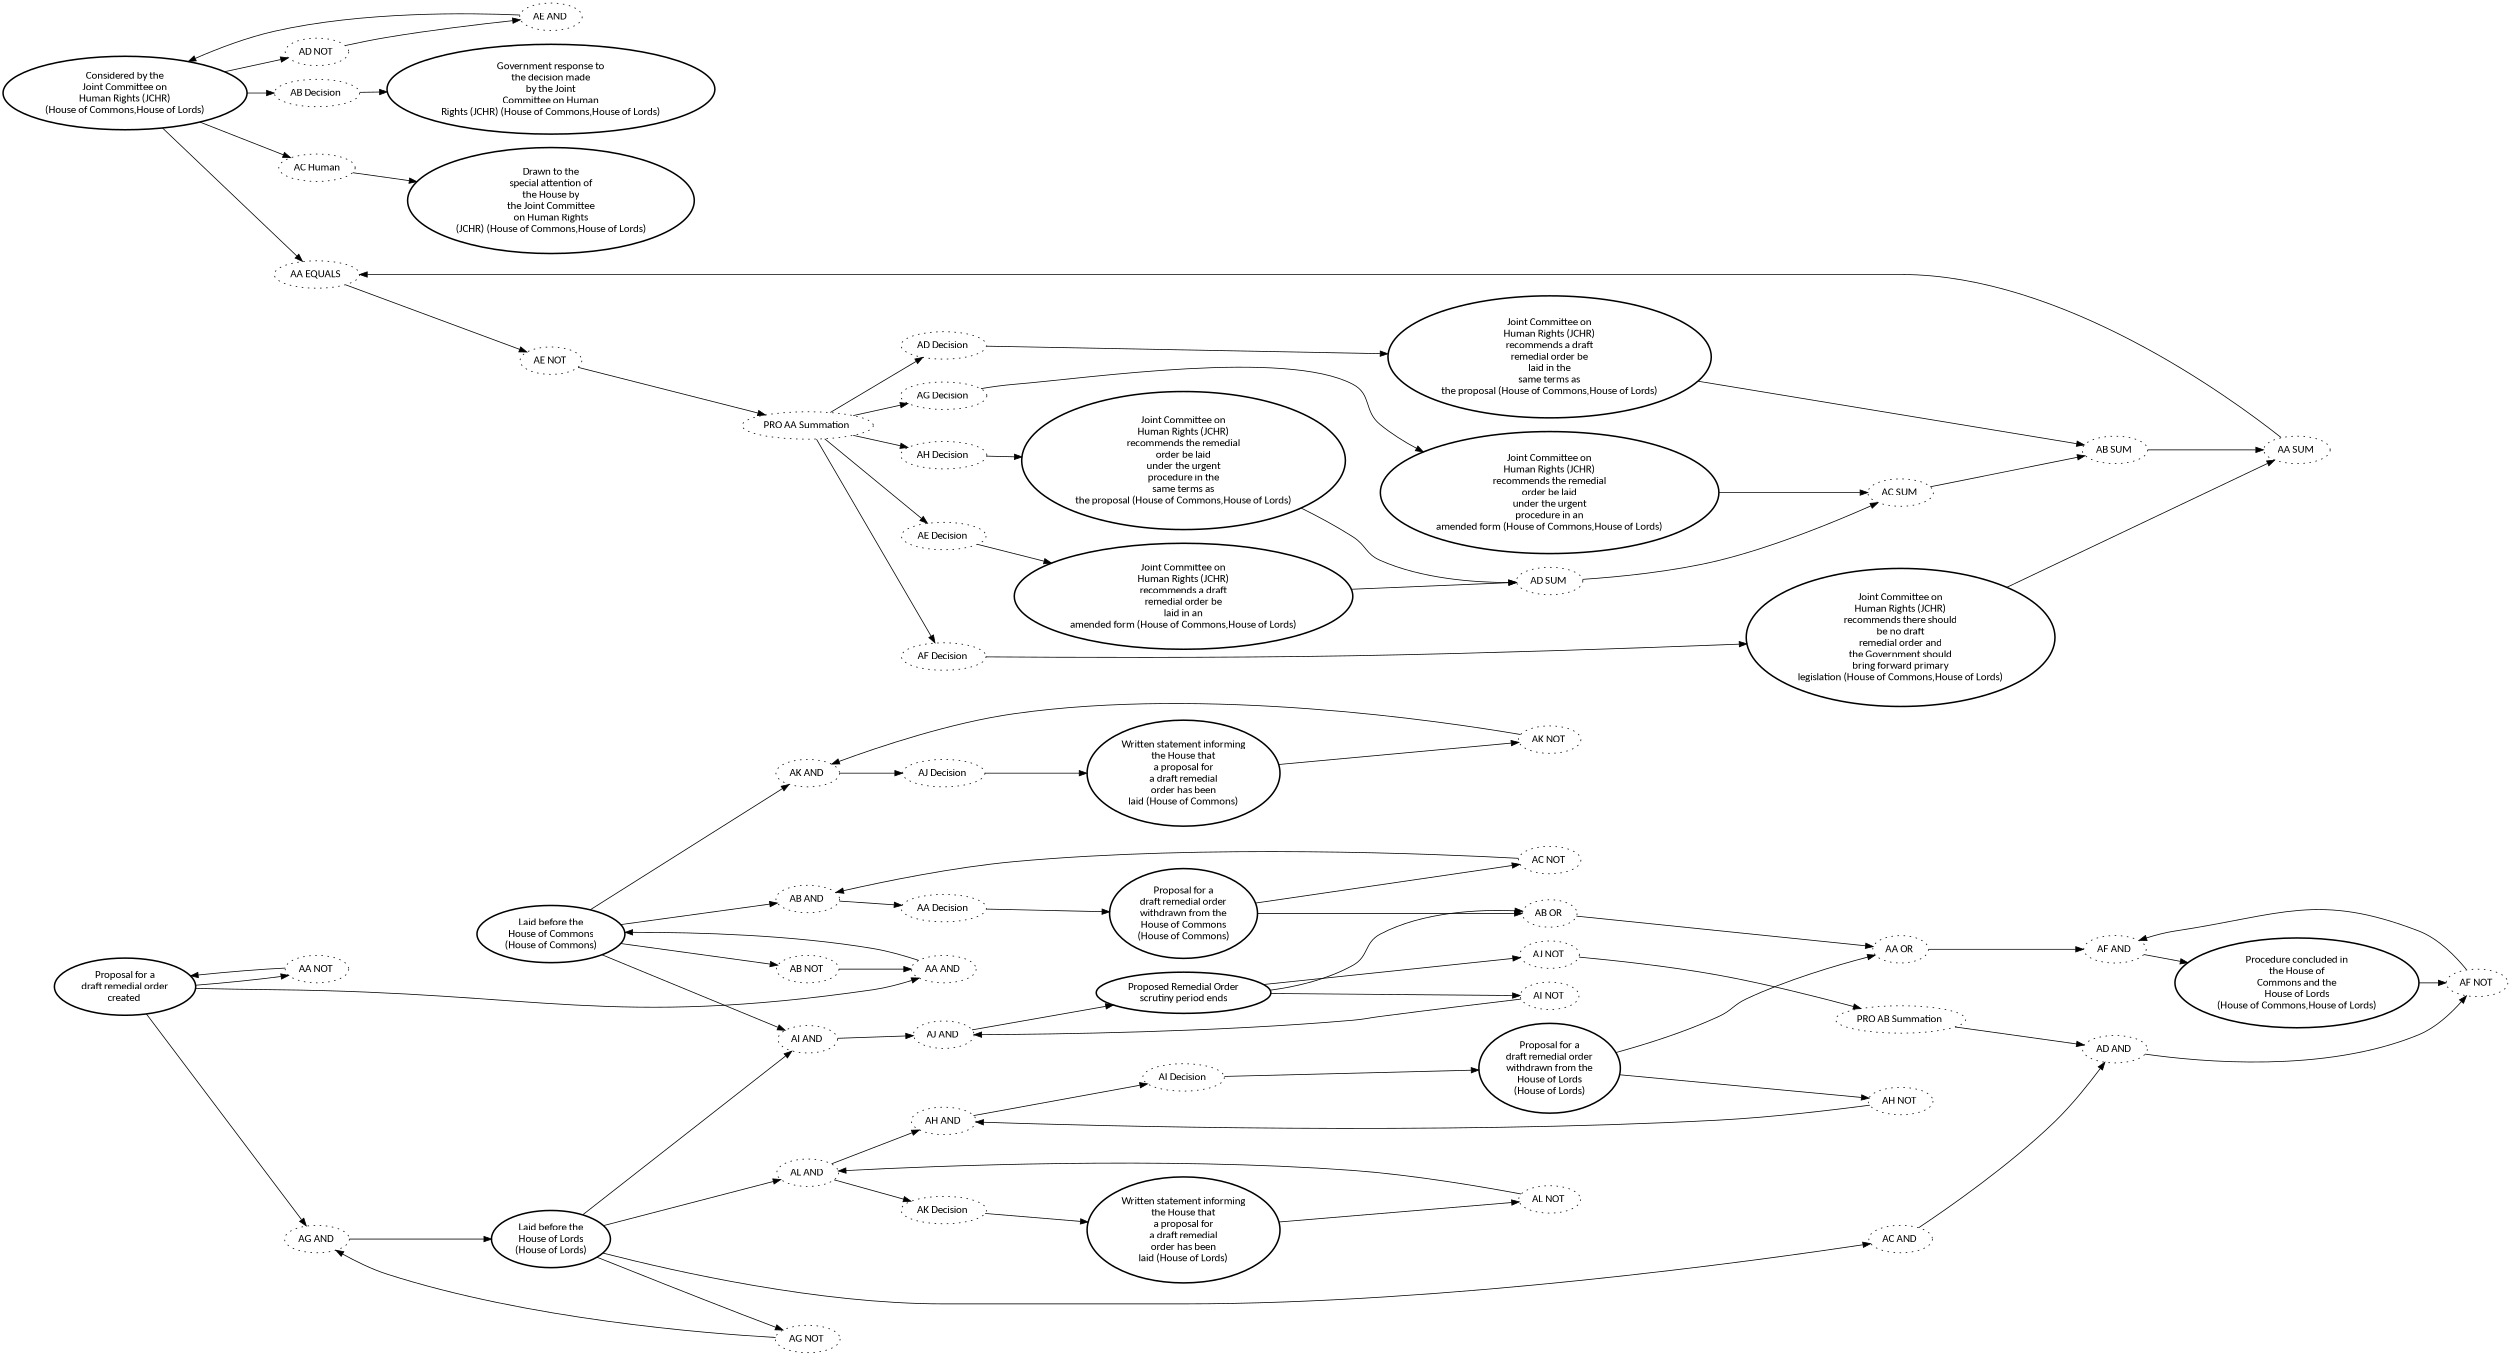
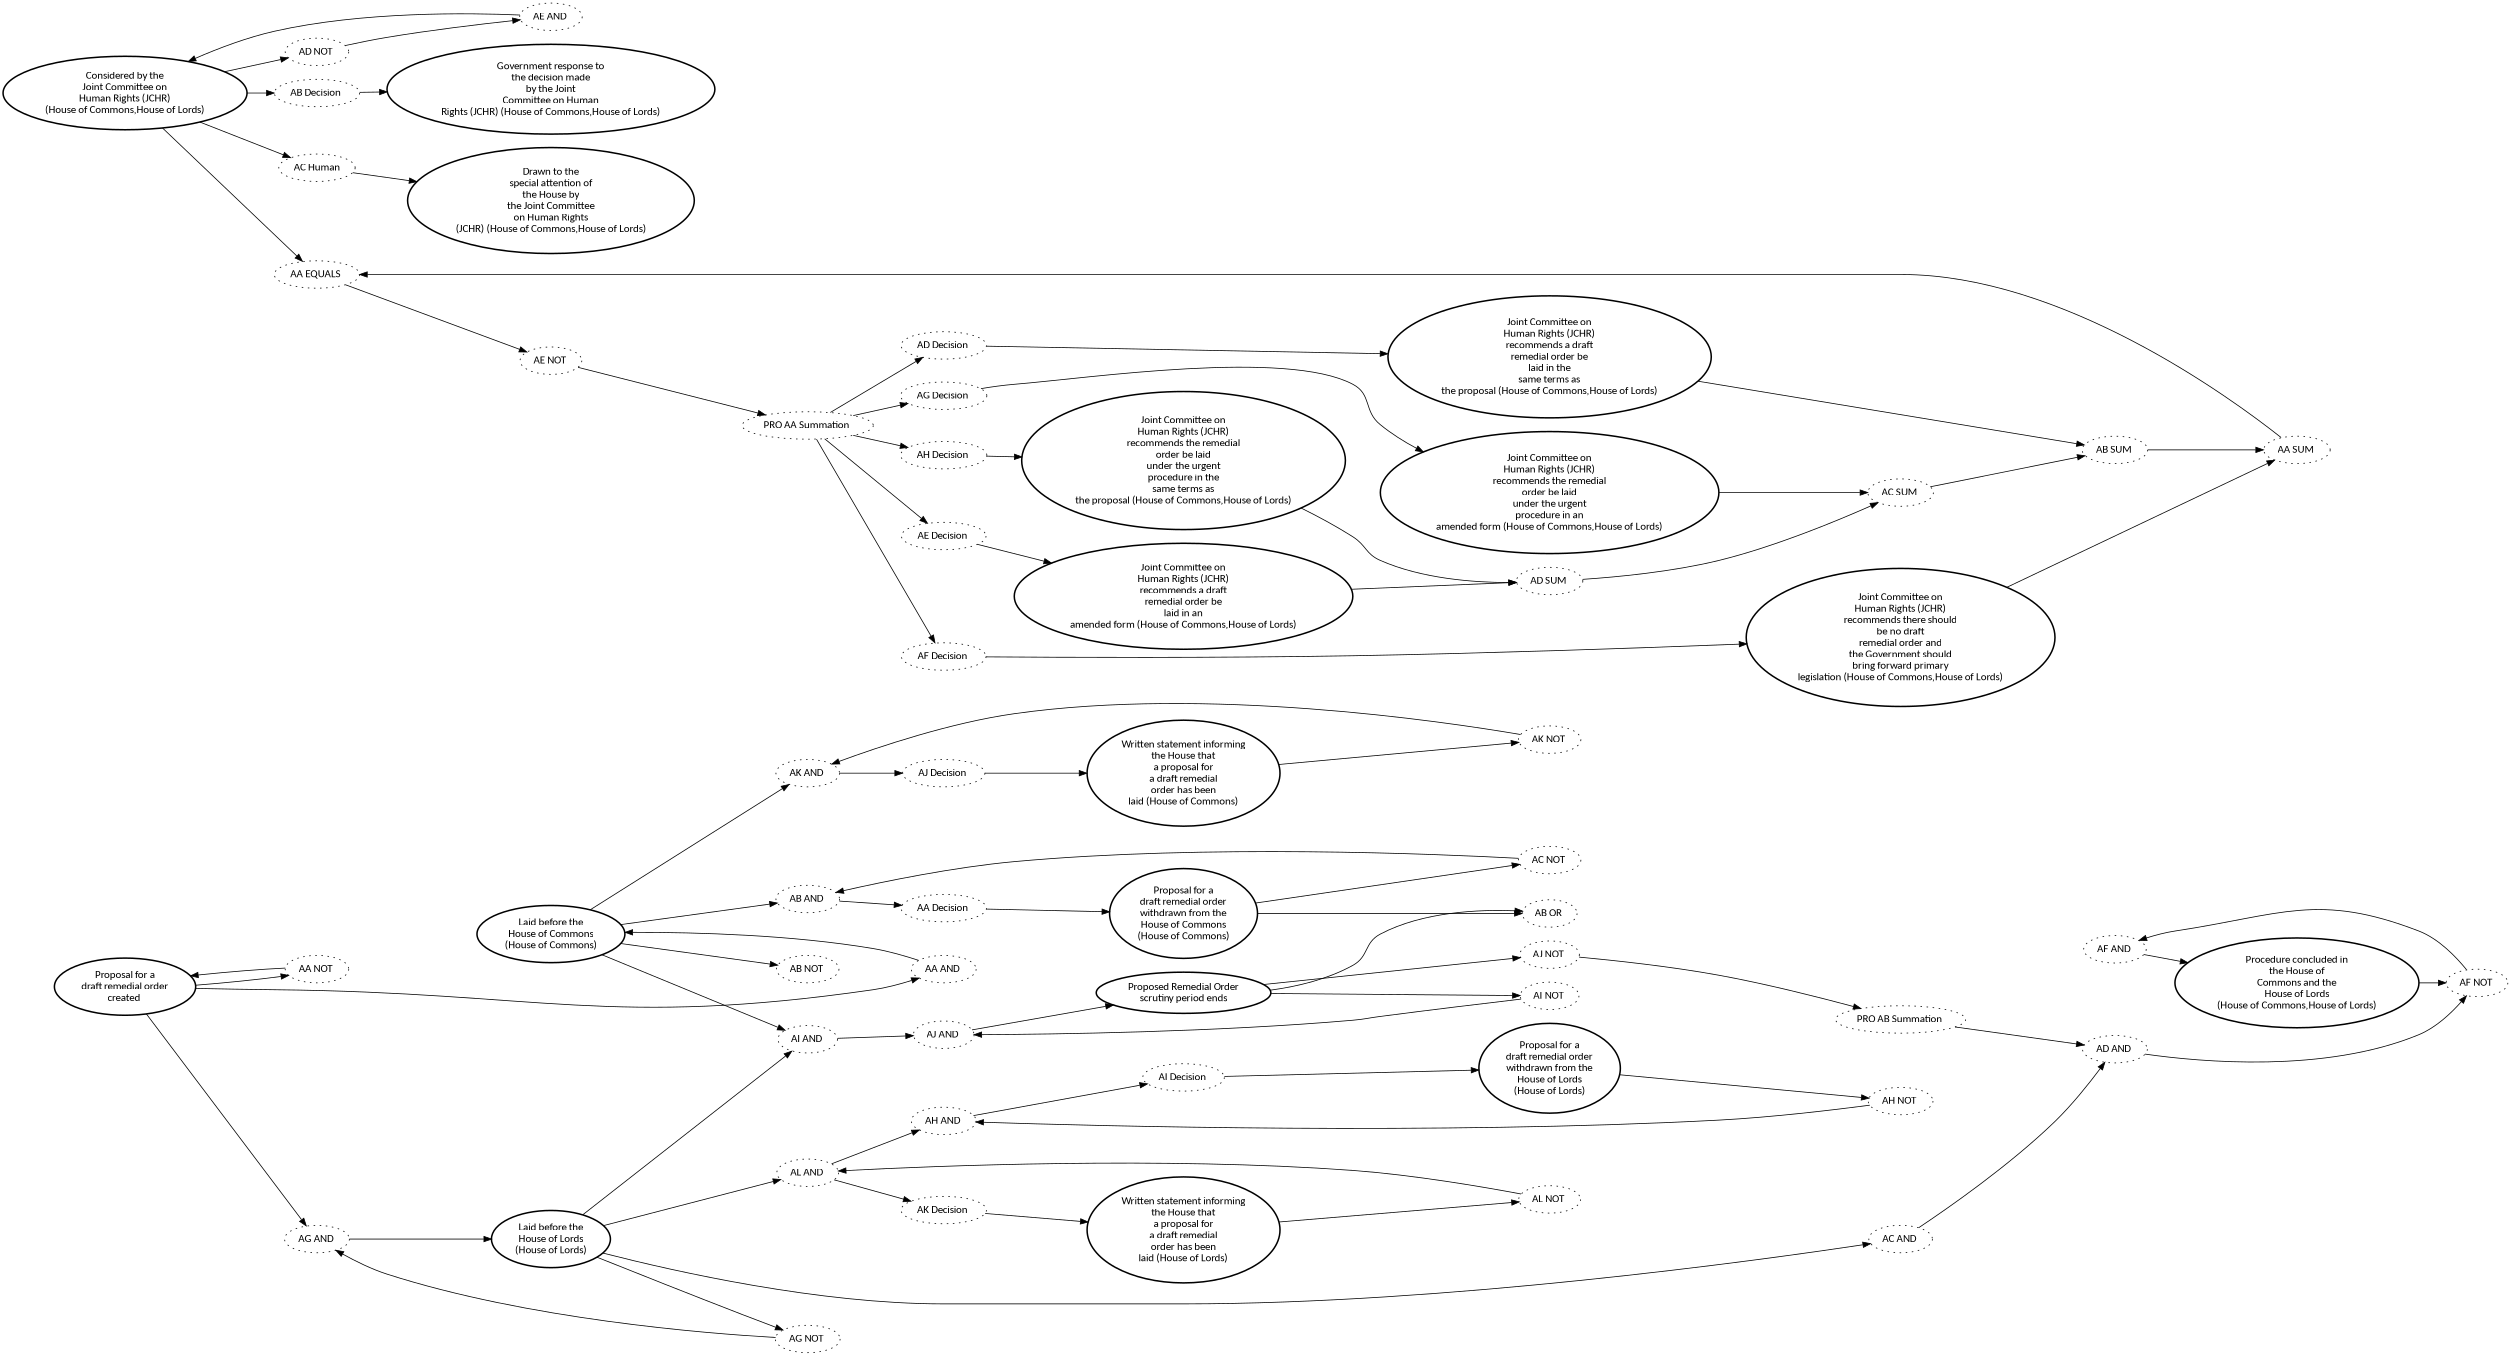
(1901, 949) -> none
(871, 969) -> none
